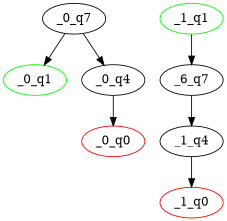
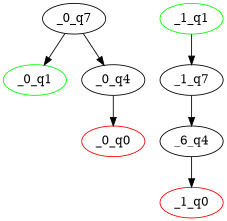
(192, 80) -> (192, 80)
(192, 141) -> (192, 141)
